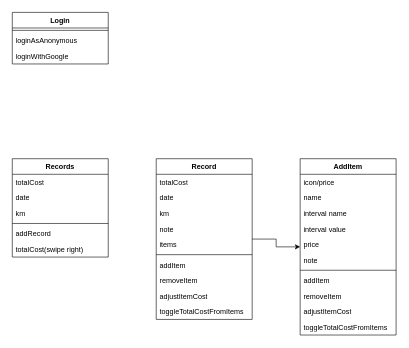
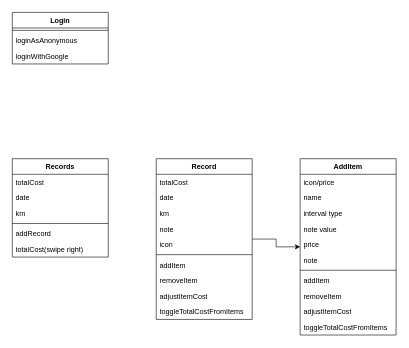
(327, 214) -> (327, 214)
(328, 230) -> (322, 230)
(169, 245) -> (167, 245)
